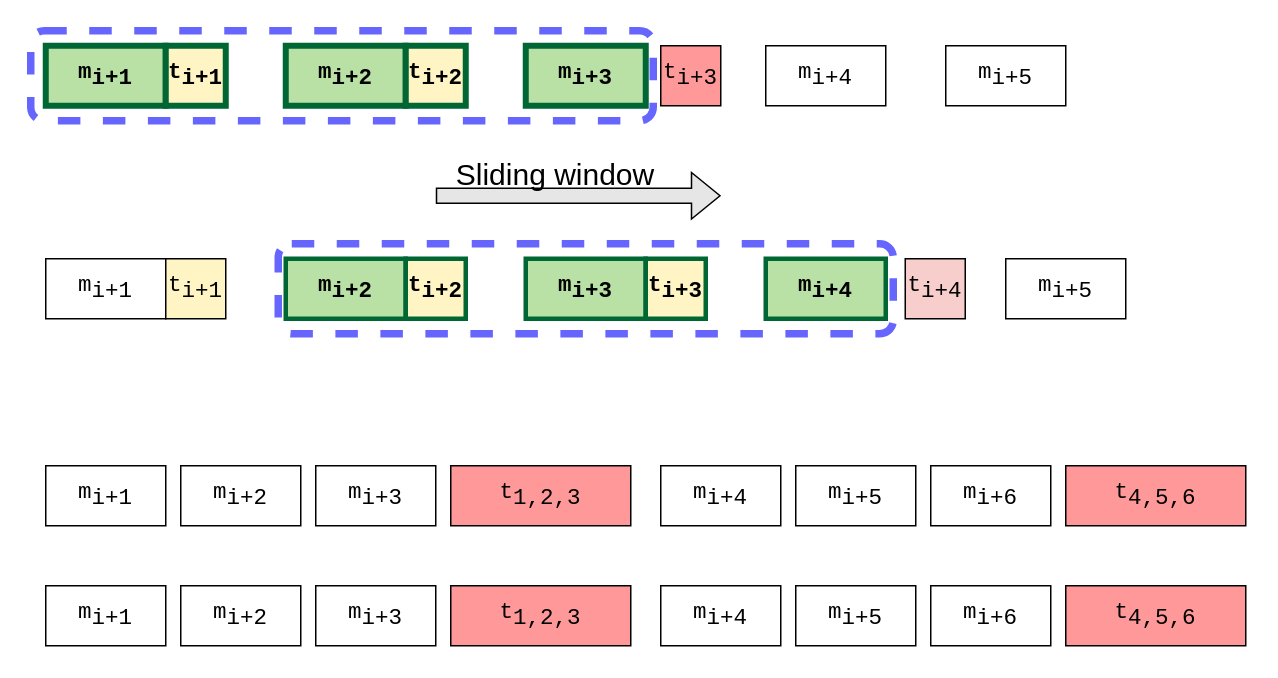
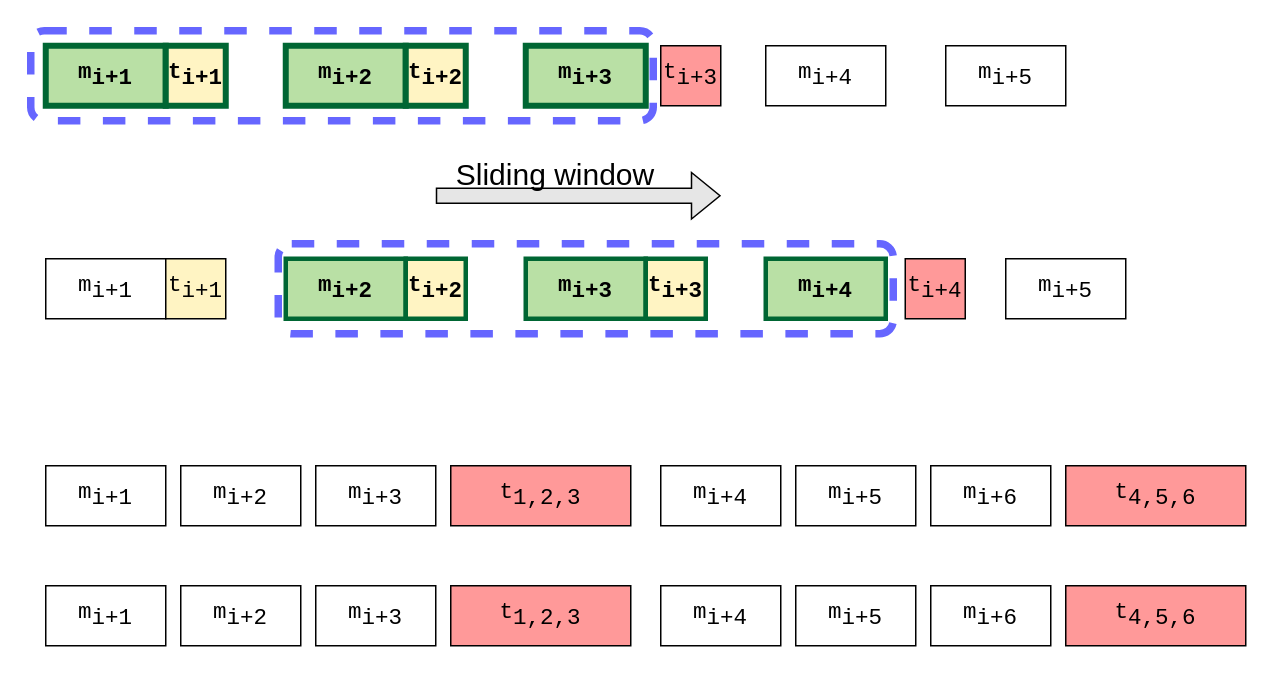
(935, 289) -> (935, 289)
